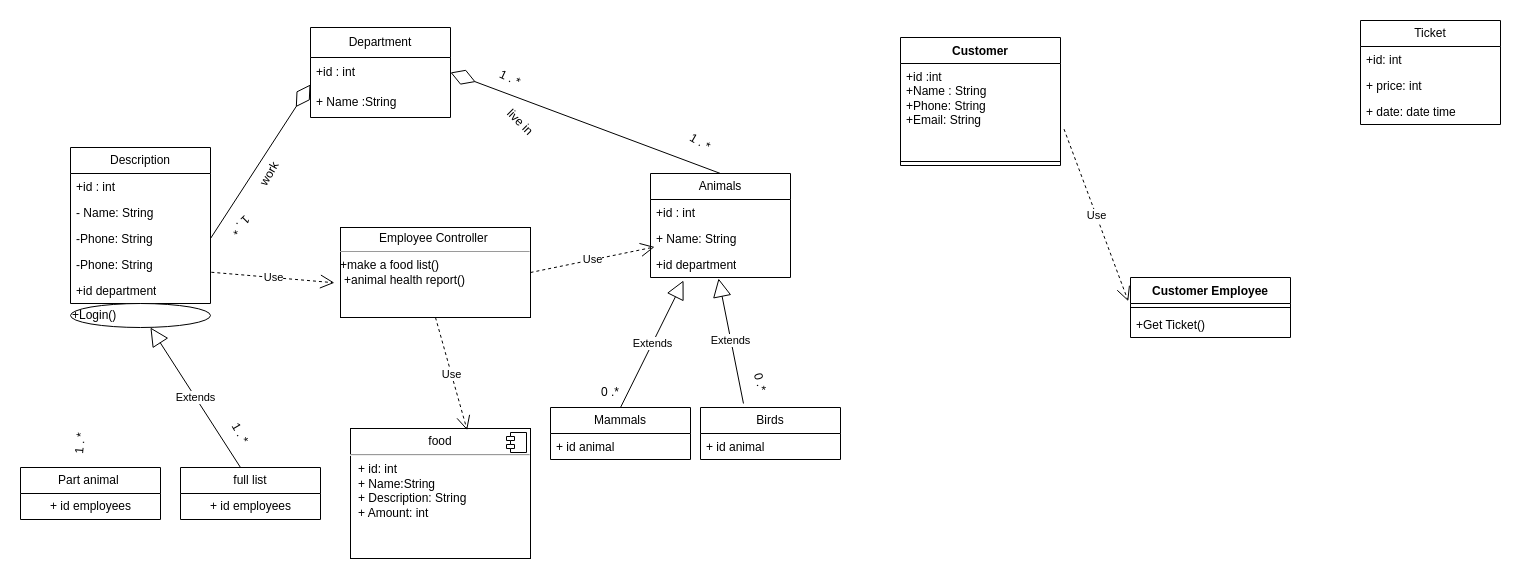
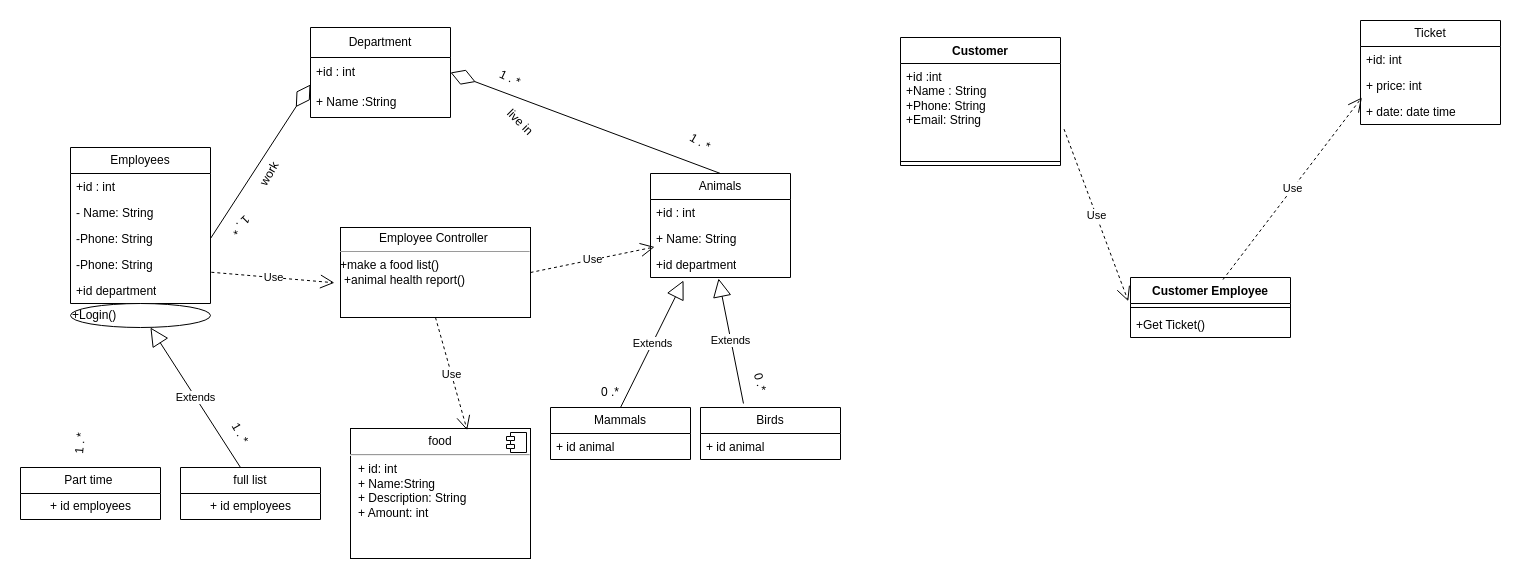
(141, 161) -> (141, 161)
none -> (1292, 189)
(91, 481) -> (91, 481)
